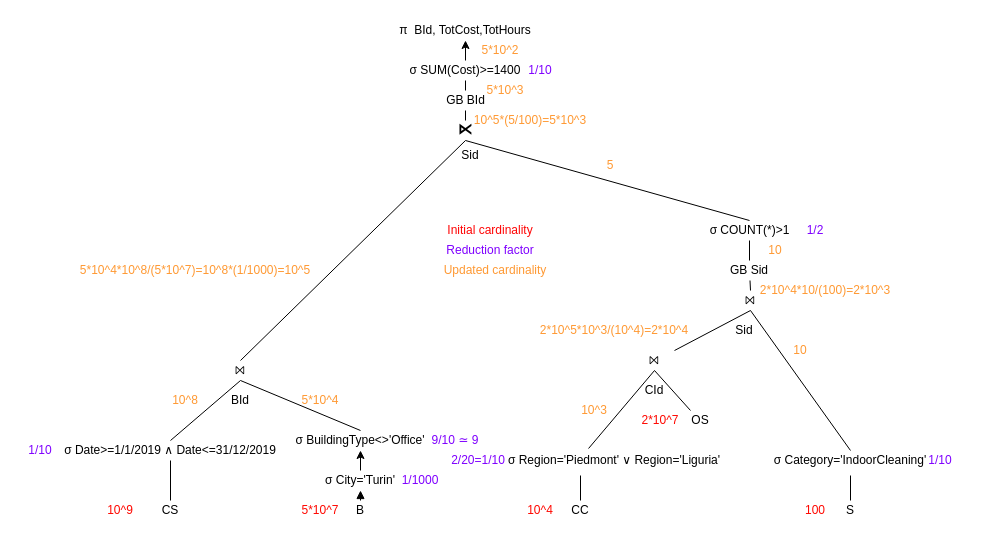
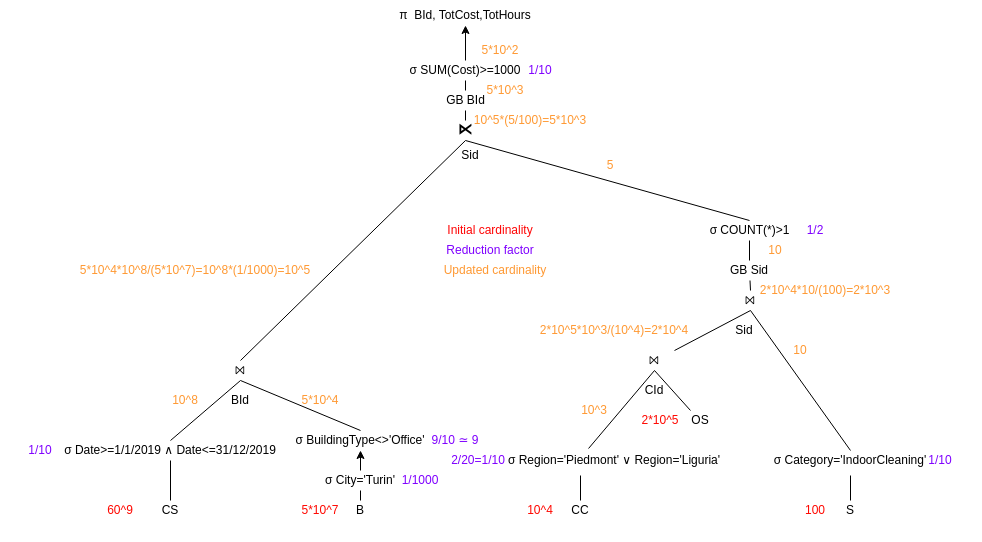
(466, 31) -> (466, 16)
(466, 71) -> (466, 71)
(661, 421) -> (661, 421)
(361, 501) -> (361, 497)
(121, 511) -> (121, 511)
